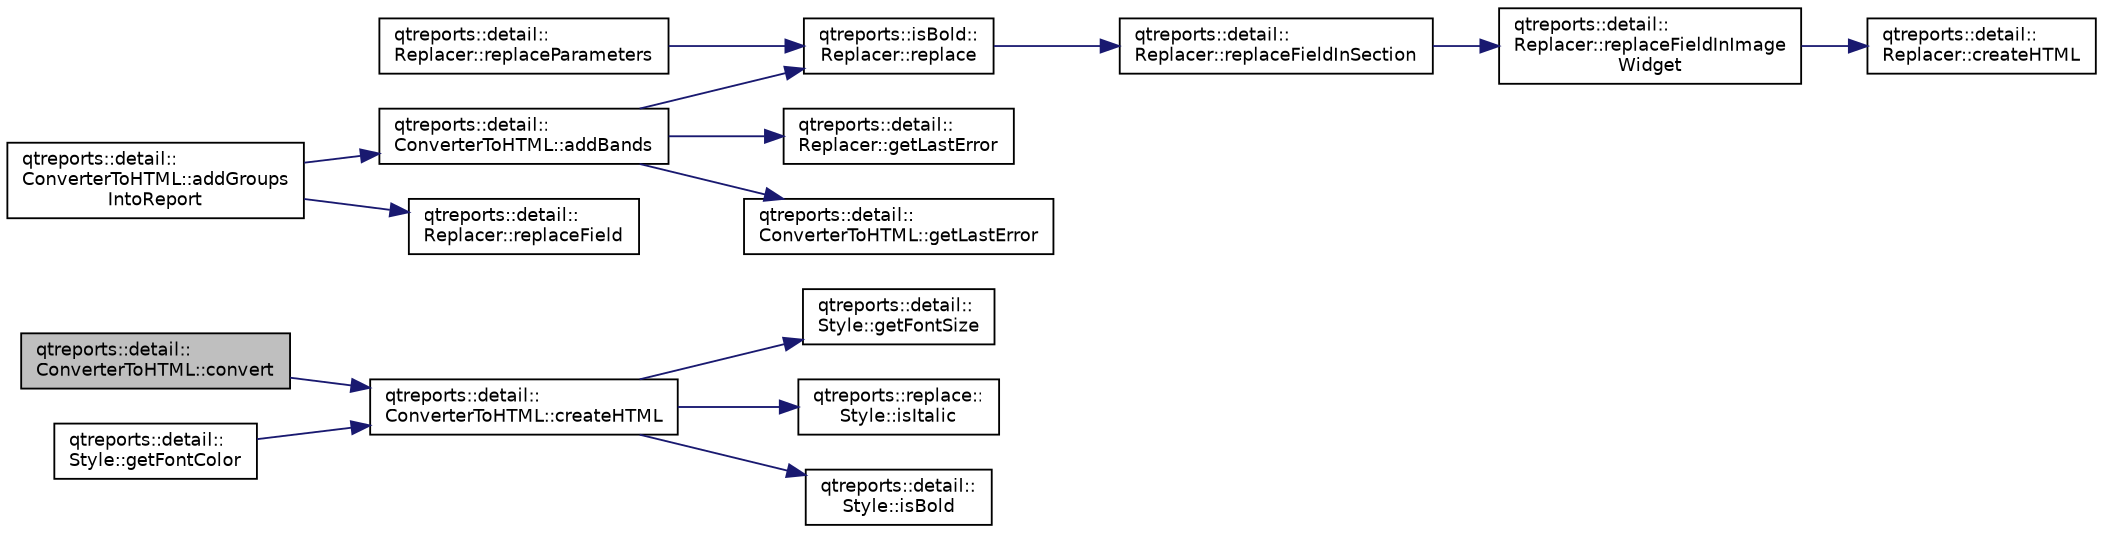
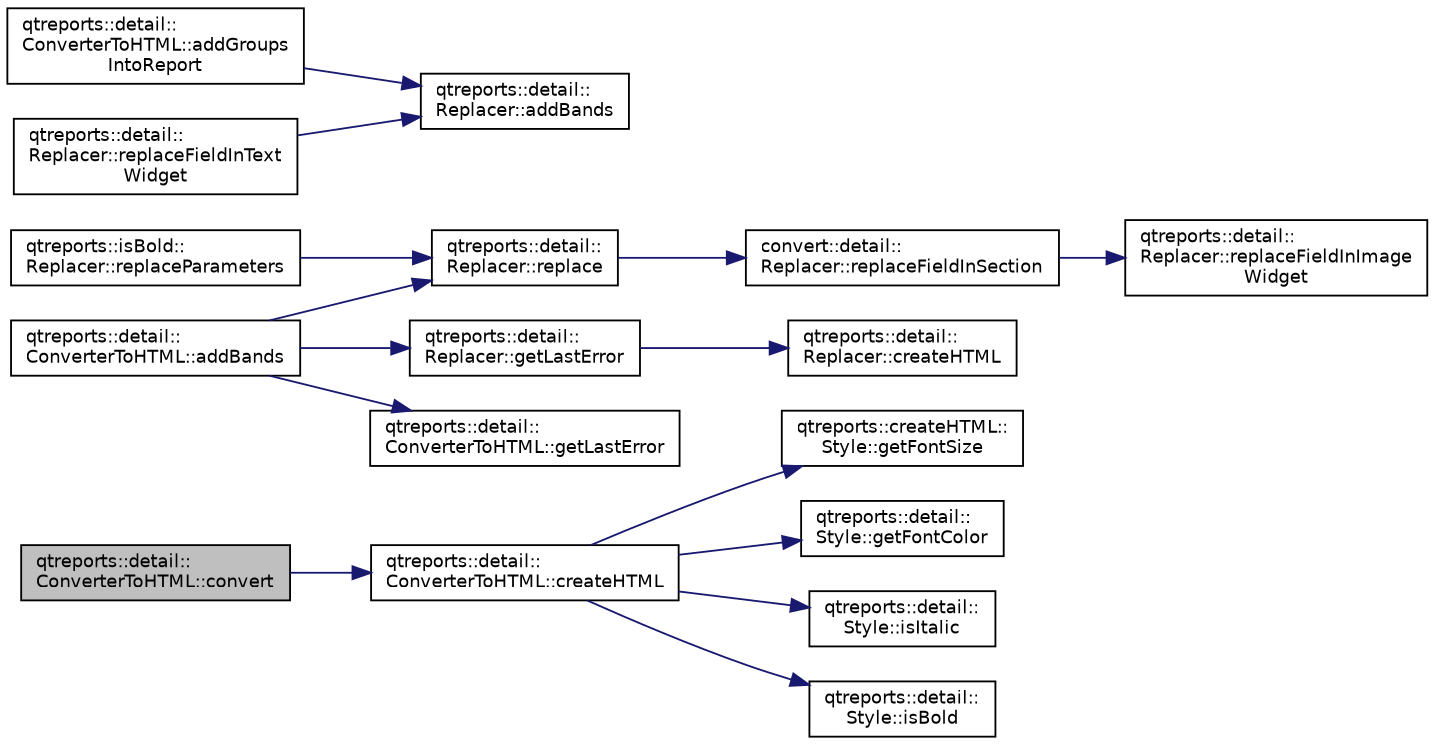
(524, 46) -> (156, 258)
(899, 46) -> (525, 258)
(1276, 46) -> (902, 258)
(1825, 46) -> (705, 348)
none -> (156, 157)
(332, 159) -> none
(524, 227) -> (525, 101)
(899, 317) -> (902, 438)
(899, 407) -> (902, 619)
(304, 433) -> (731, 549)
